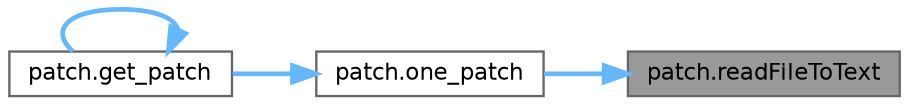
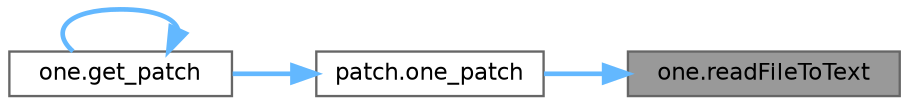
(121, 74) -> (121, 74)
(764, 74) -> (764, 74)
